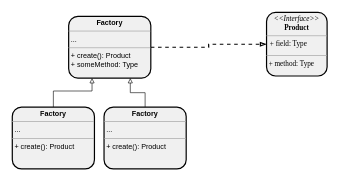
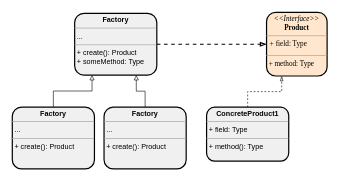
(297, 44) -> (297, 44)
(110, 47) -> (116, 44)
none -> (262, 92)
none -> (248, 134)
